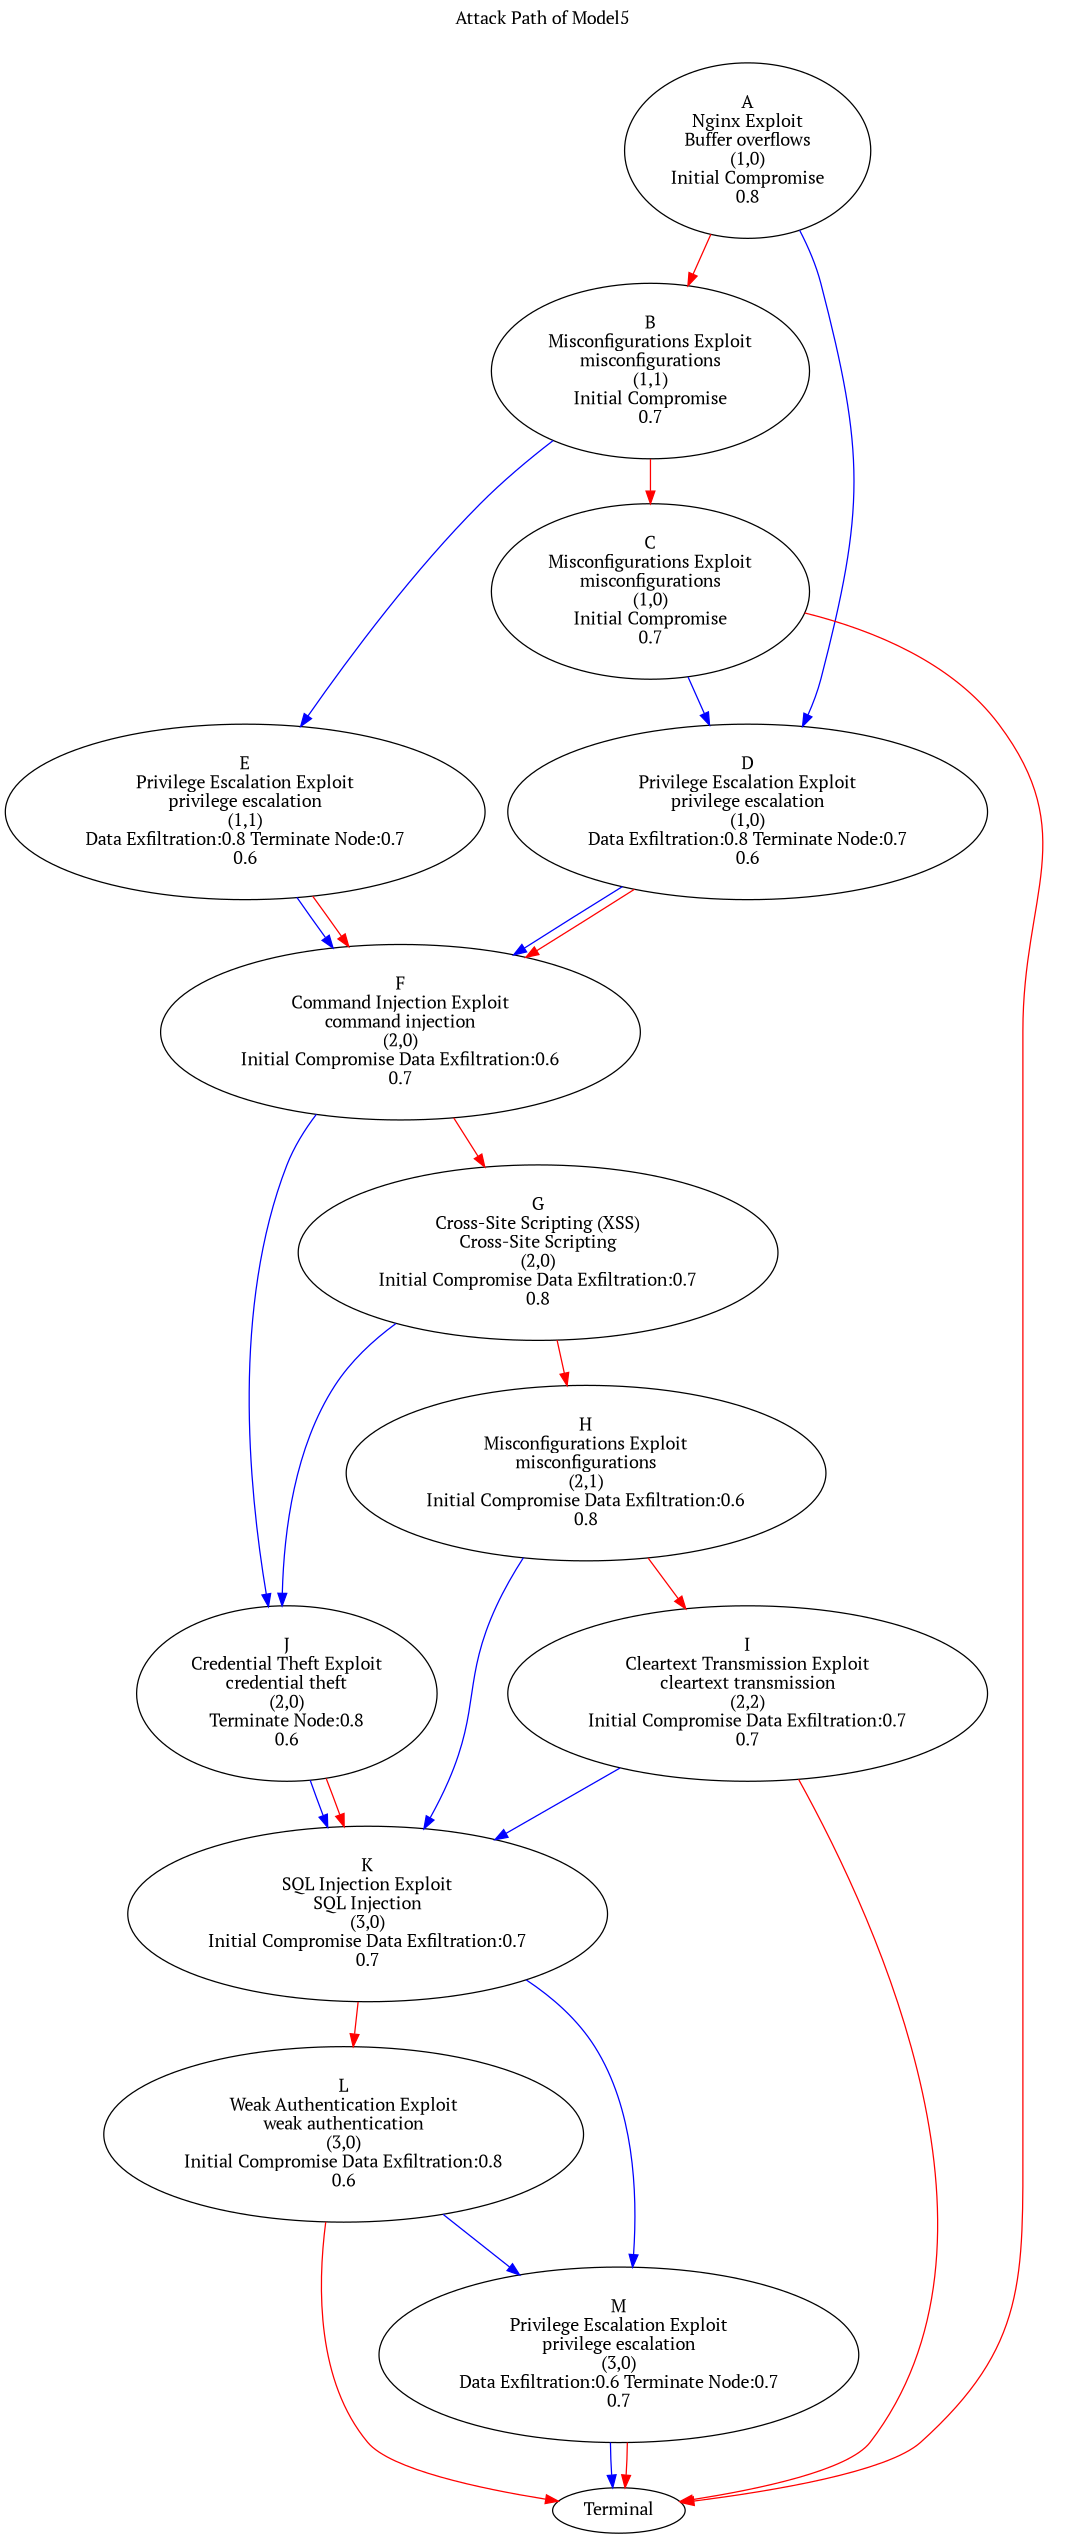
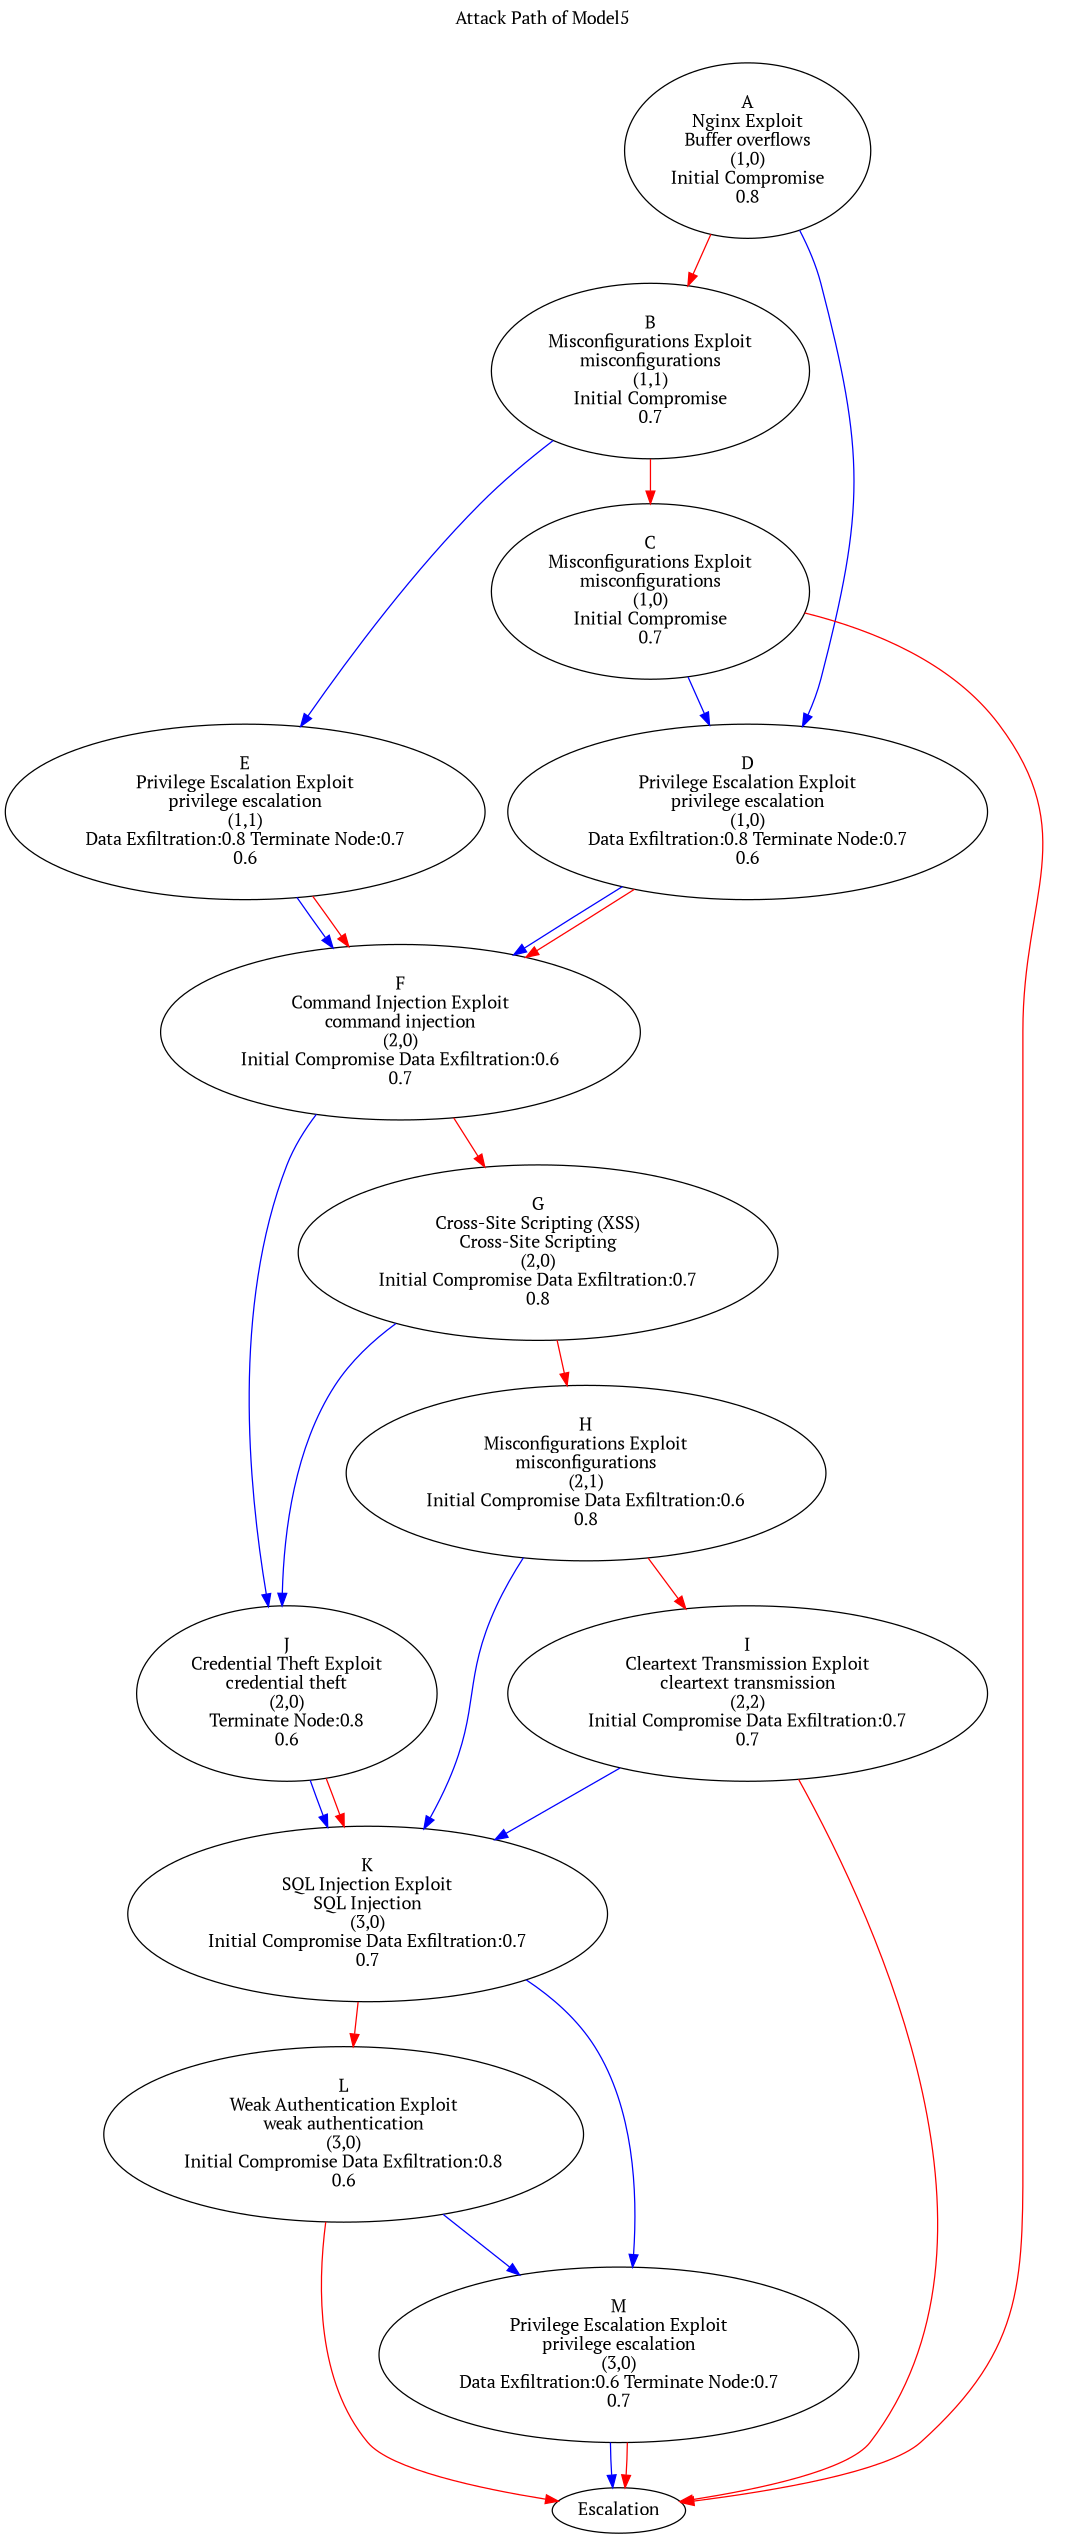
(619, 2510) -> (619, 2510)
